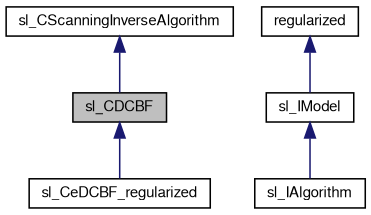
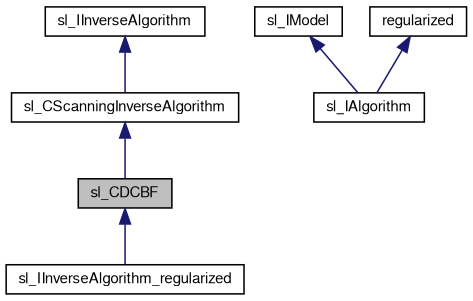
none -> (125, 21)
(310, 72) -> (390, 71)
(120, 193) -> (125, 279)
